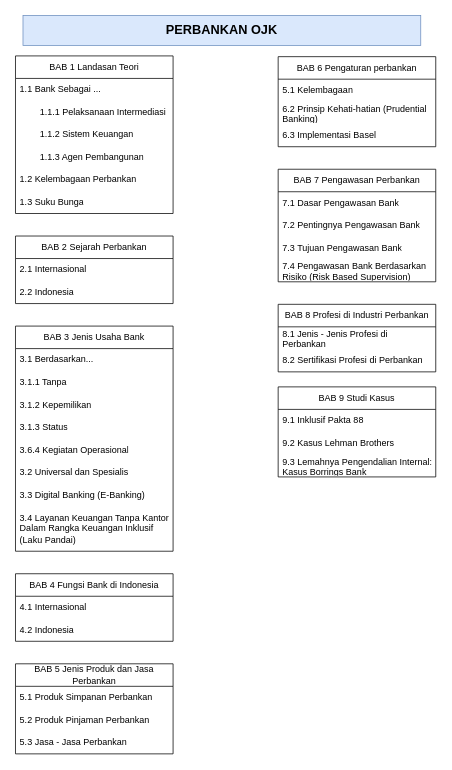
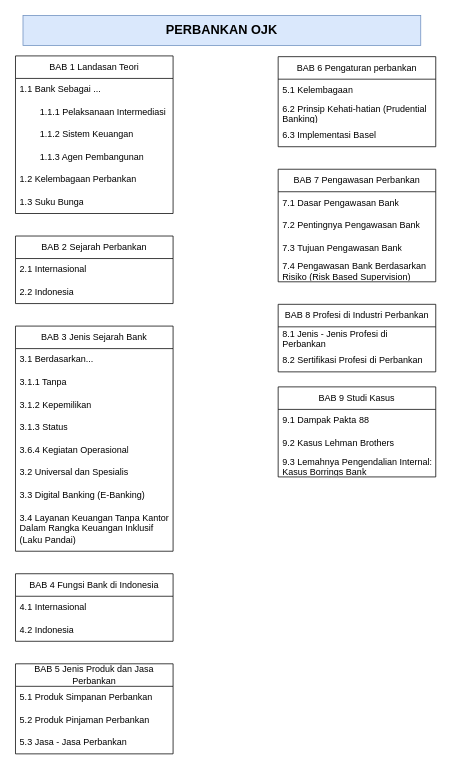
(94, 337) -> (94, 337)
(328, 420) -> (326, 420)
